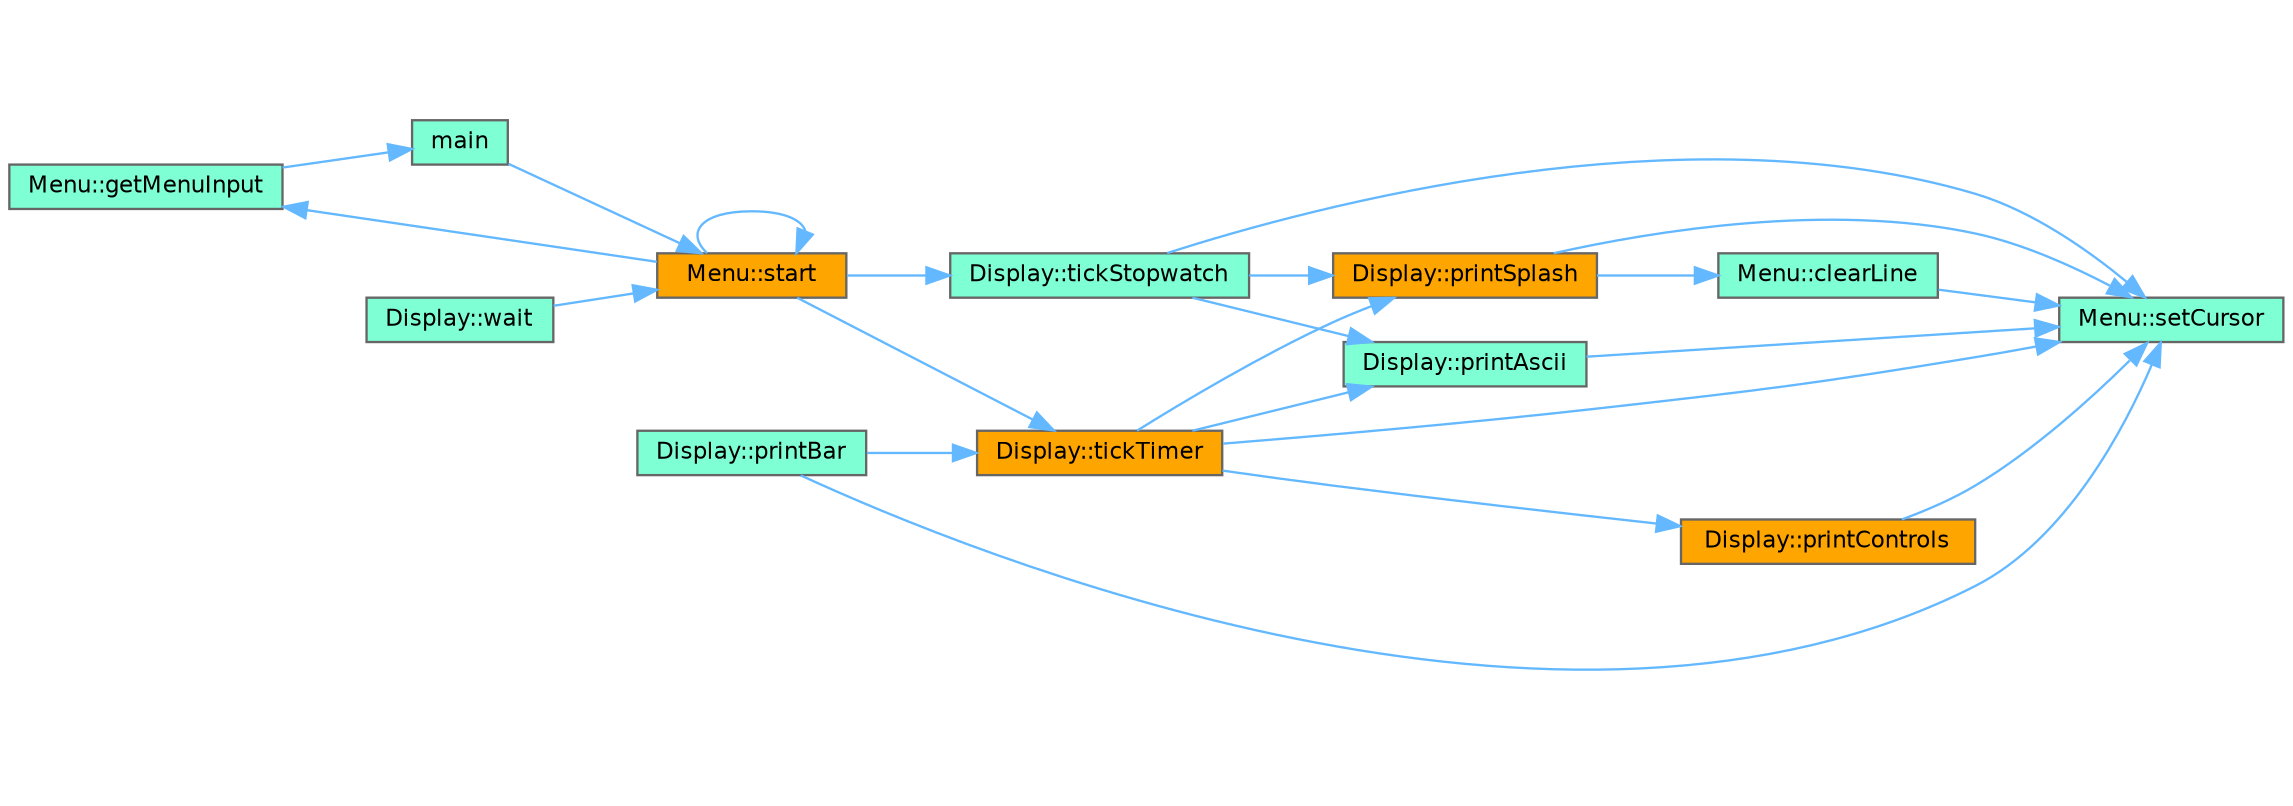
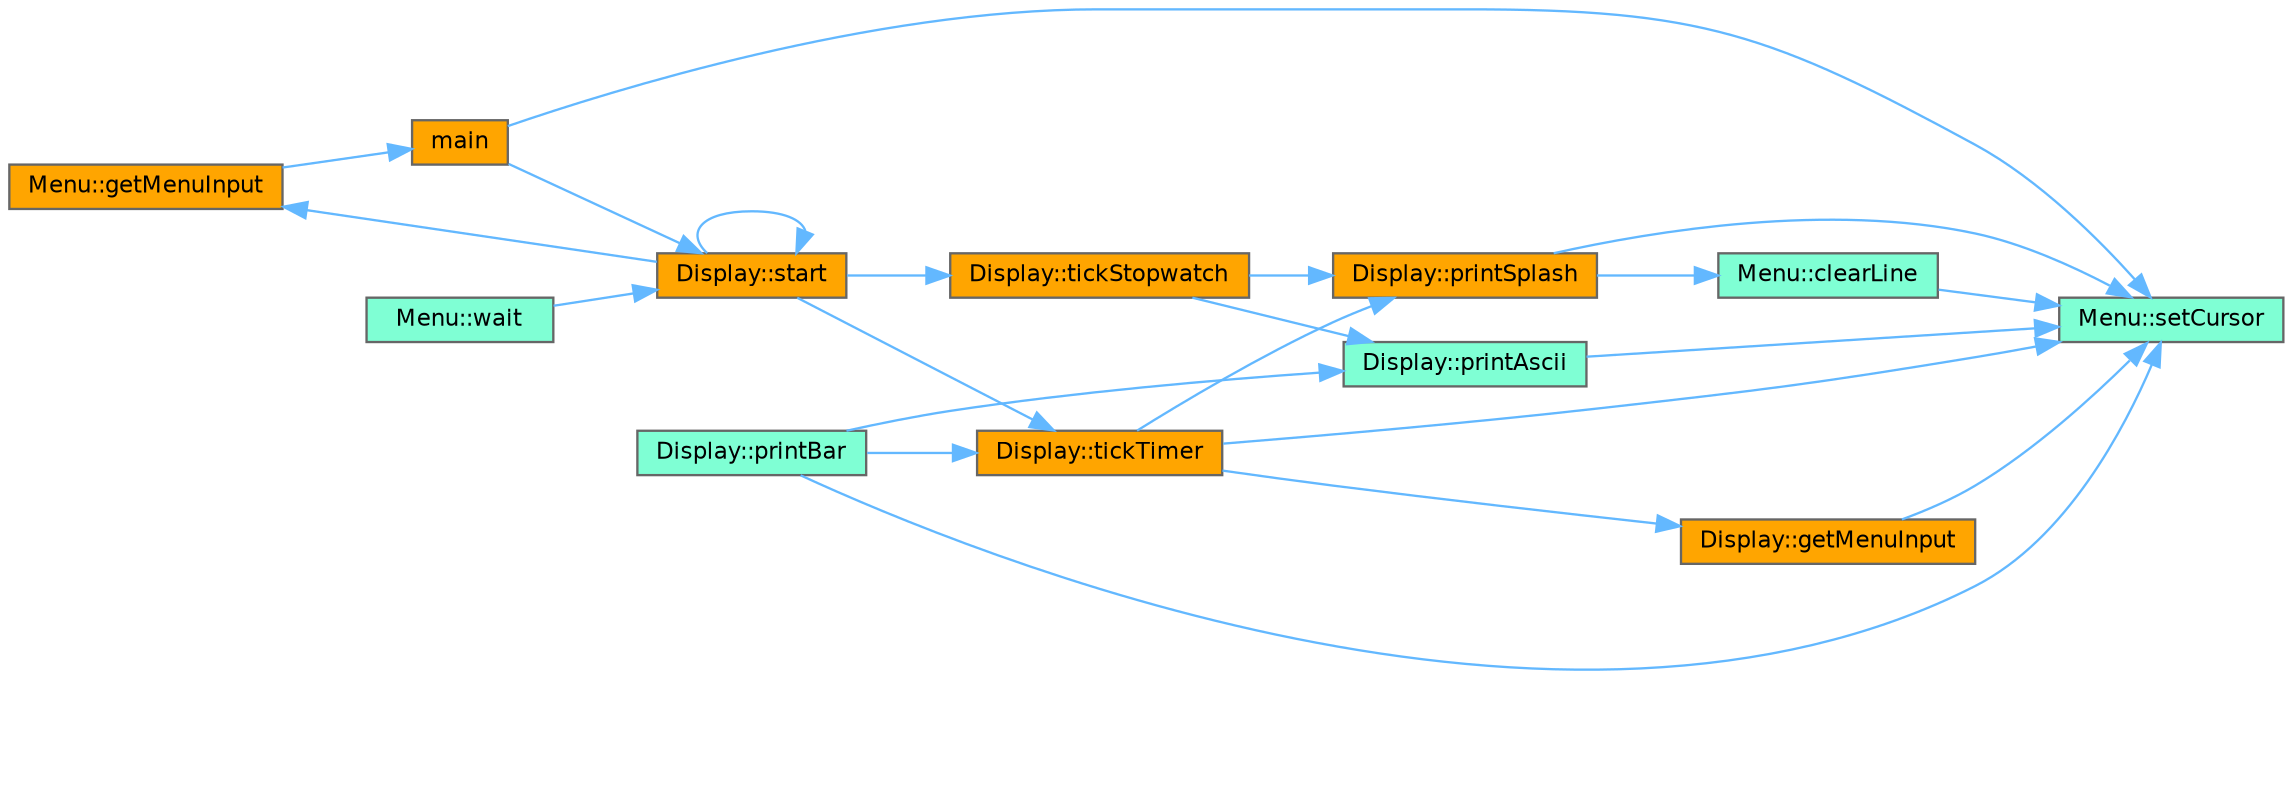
(460, 142) -> (460, 142)
(1656, 162) -> (1353, 9)
(146, 187) -> (146, 187)
(752, 275) -> (752, 275)
(1100, 275) -> (1100, 275)
(460, 320) -> (460, 320)
(1270, 412) -> (1082, 394)
(1828, 542) -> (1828, 542)
